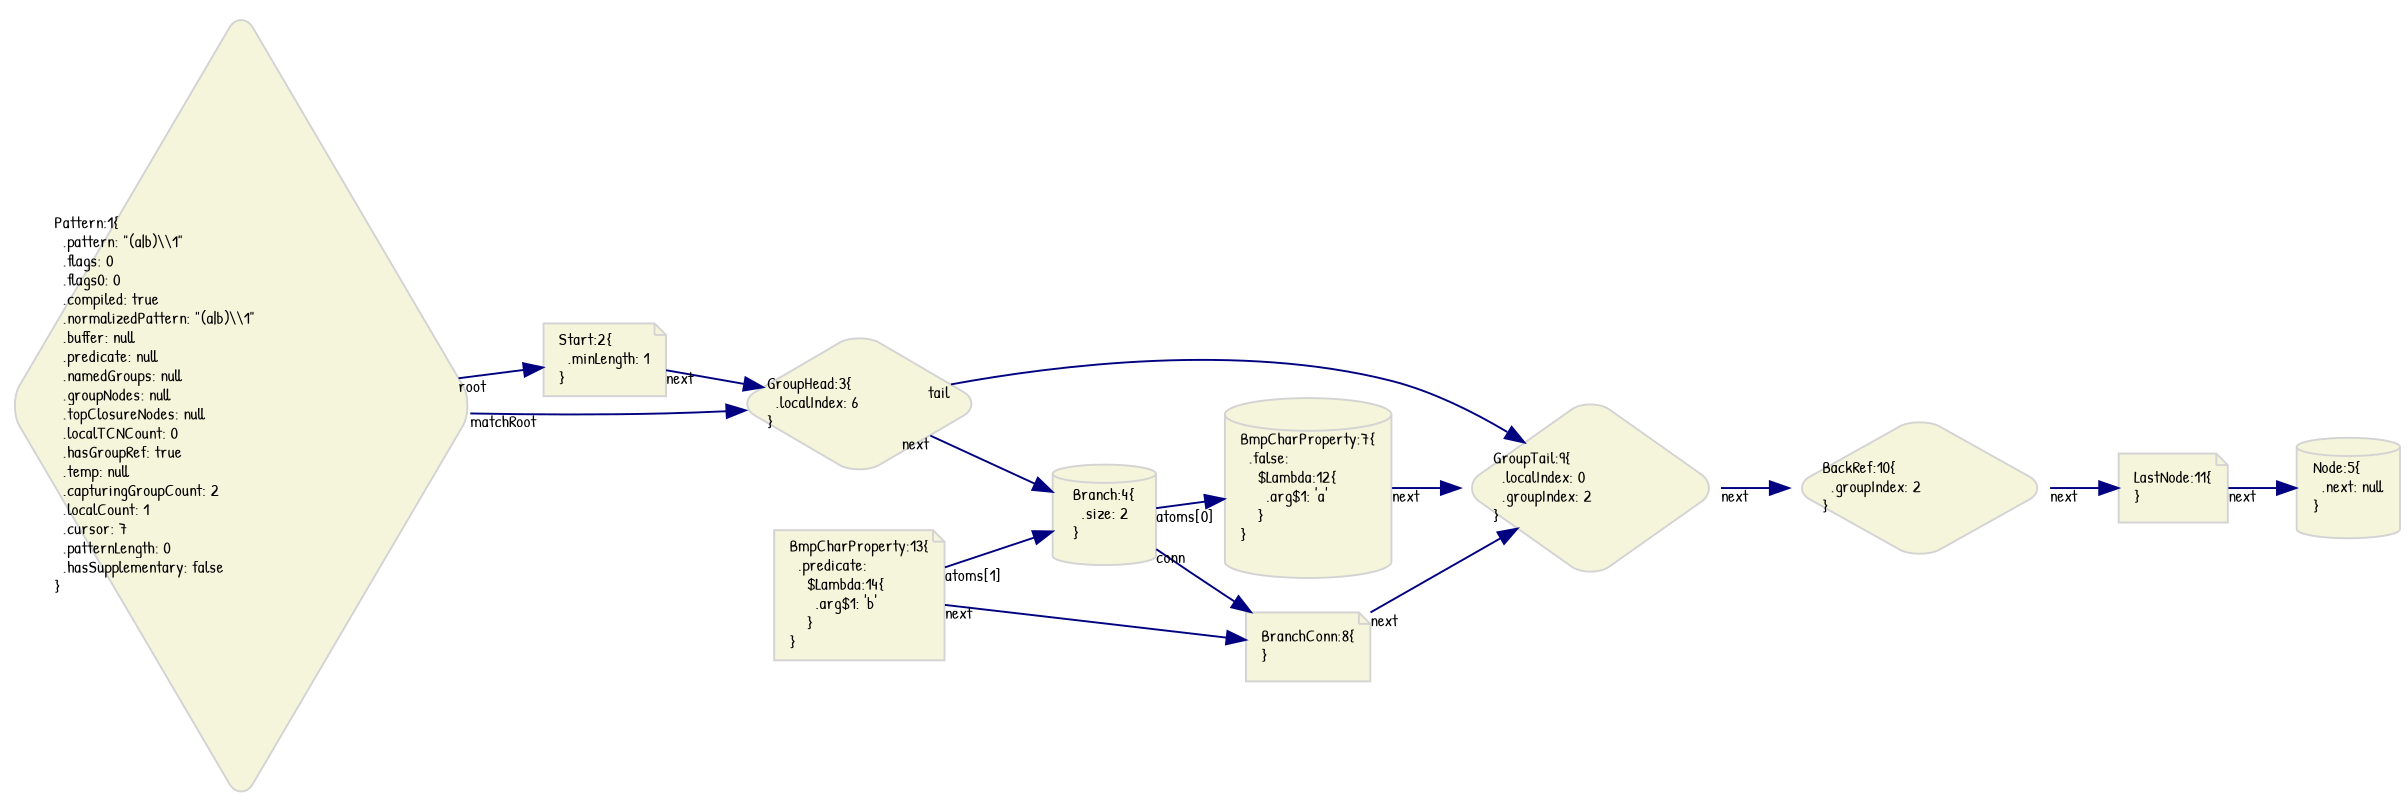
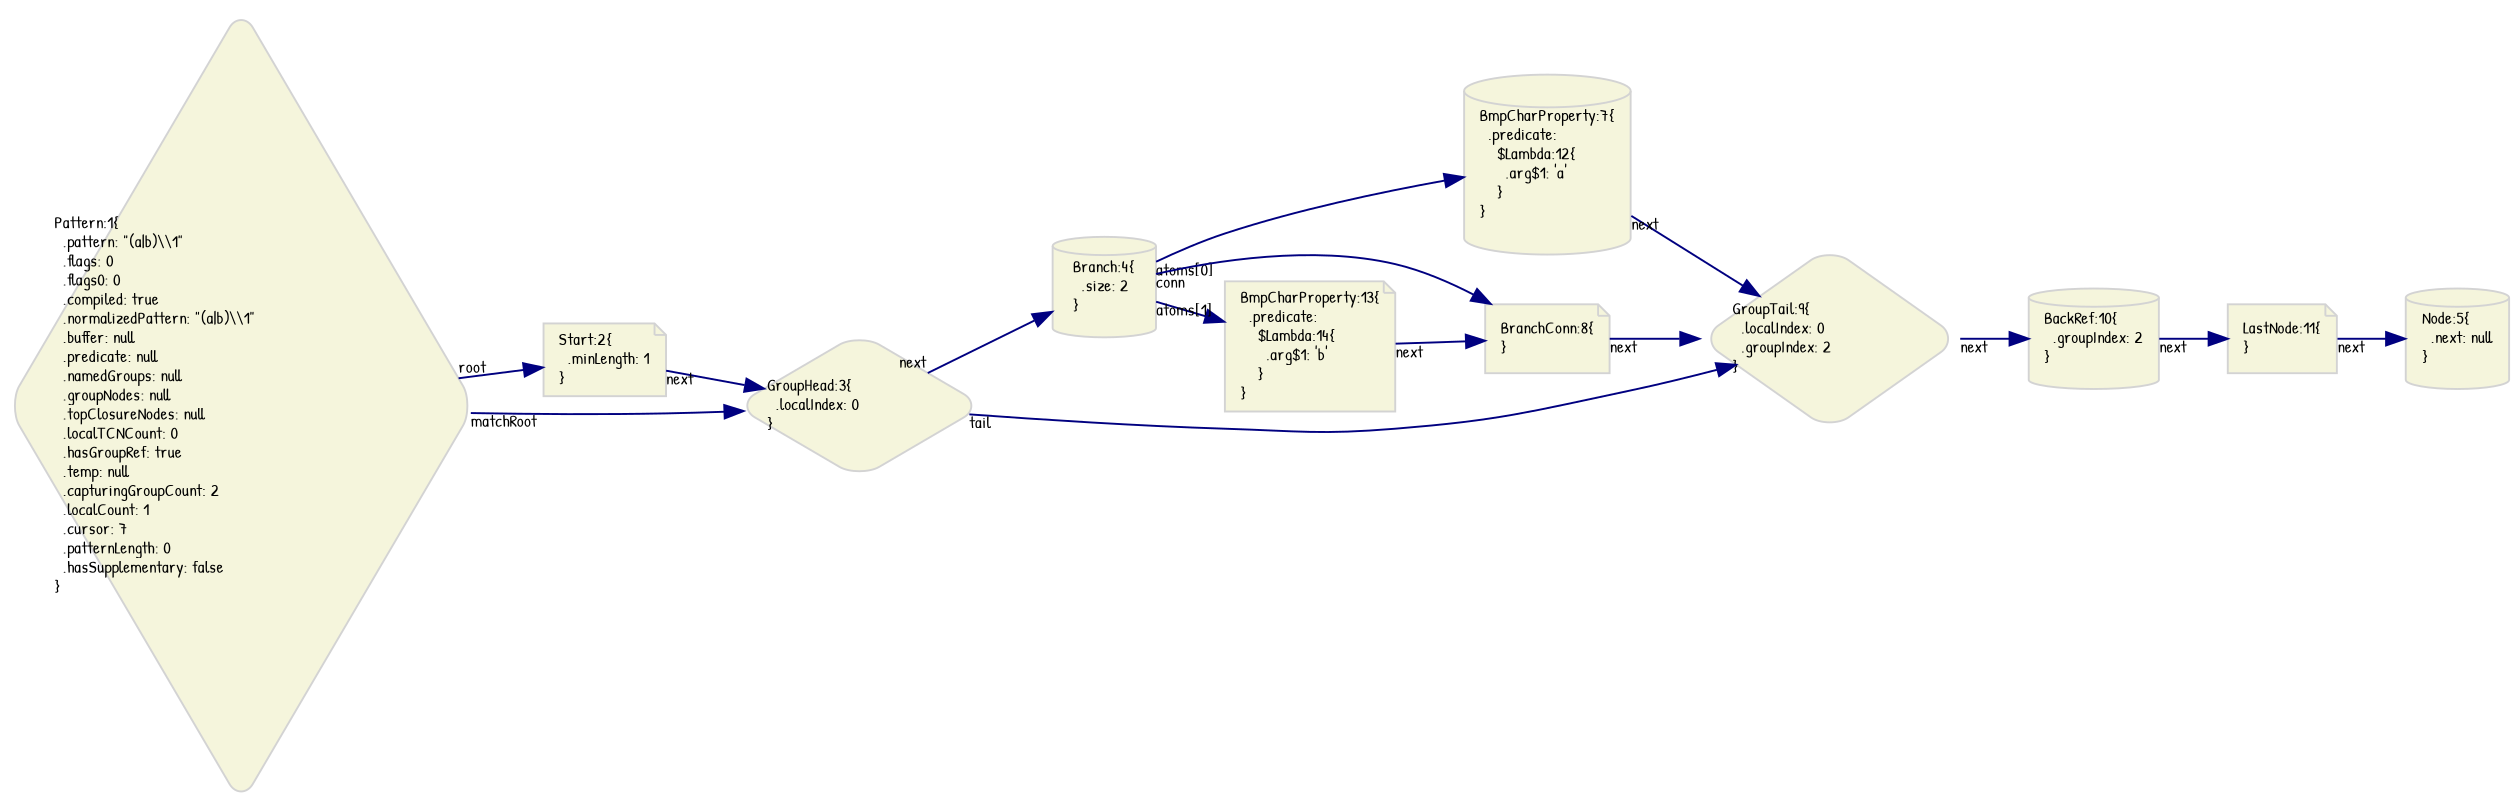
(859, 404) -> (859, 406)
(1308, 488) -> (1547, 165)
(1920, 488) -> (2094, 339)
(990, 552) -> (1181, 309)
